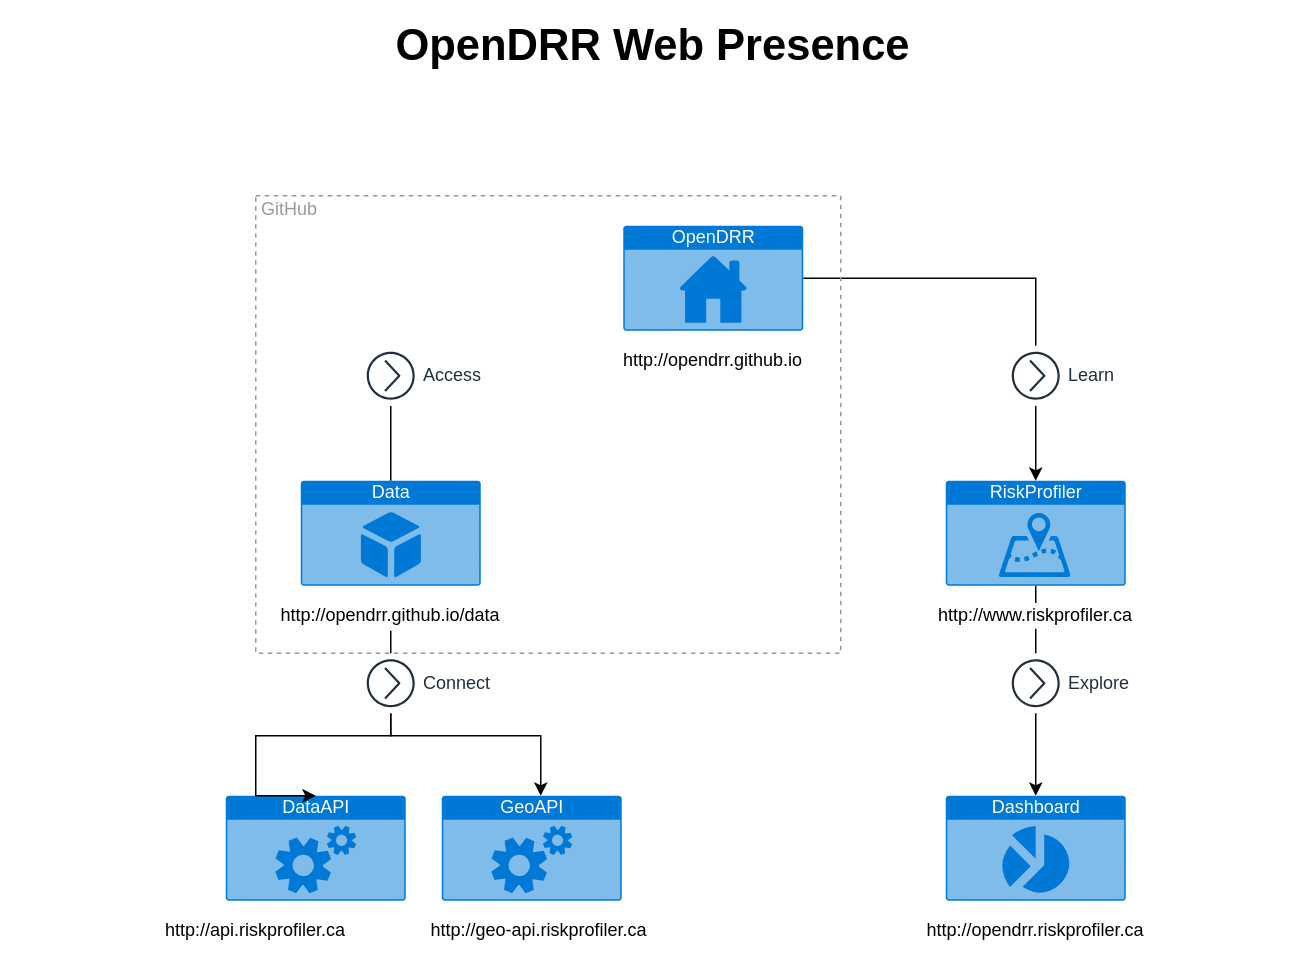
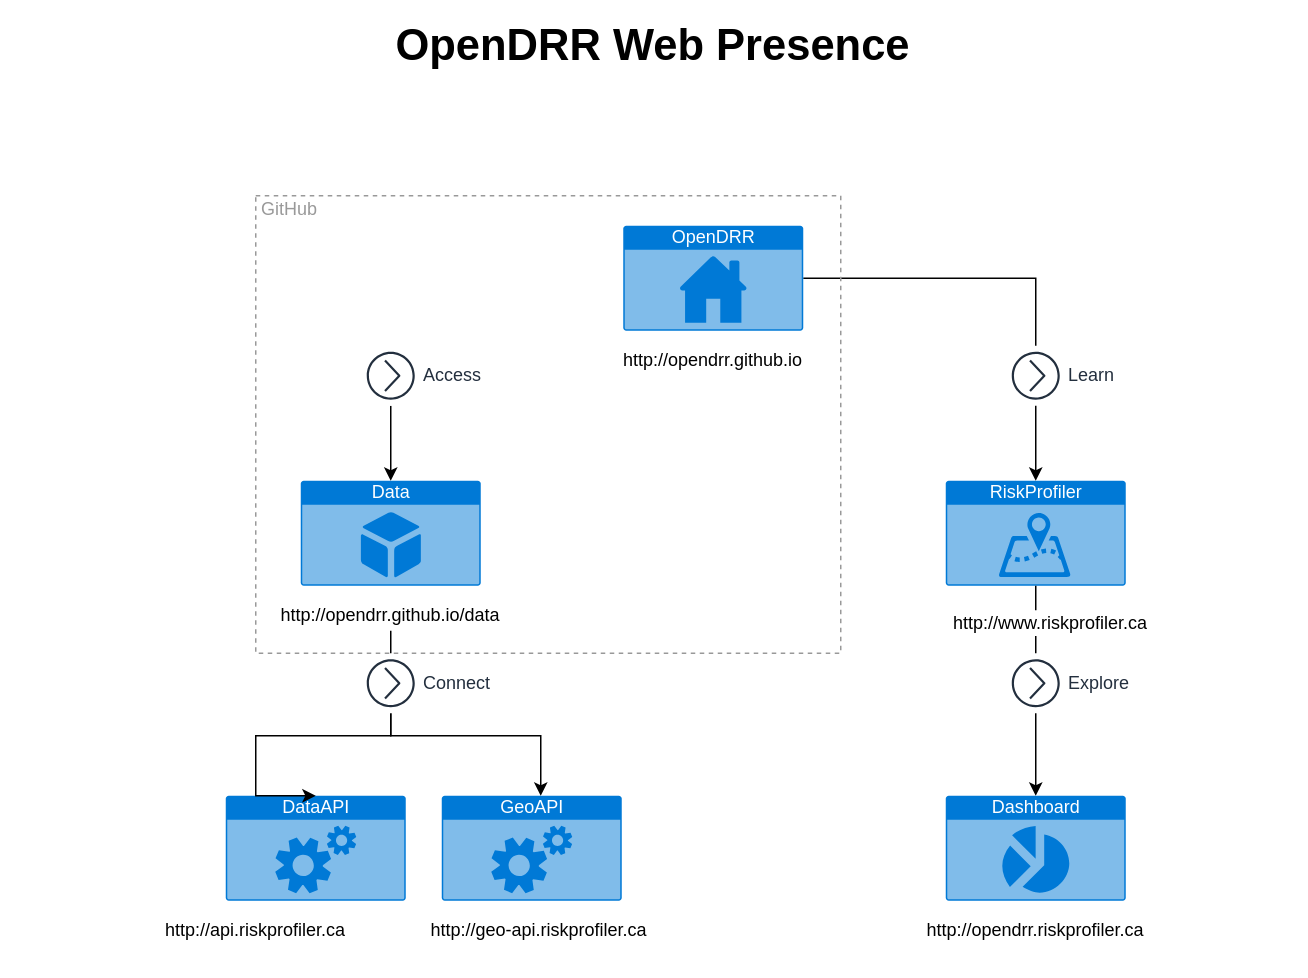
(391, 473) -> (391, 469)
(1036, 616) -> (1051, 623)
